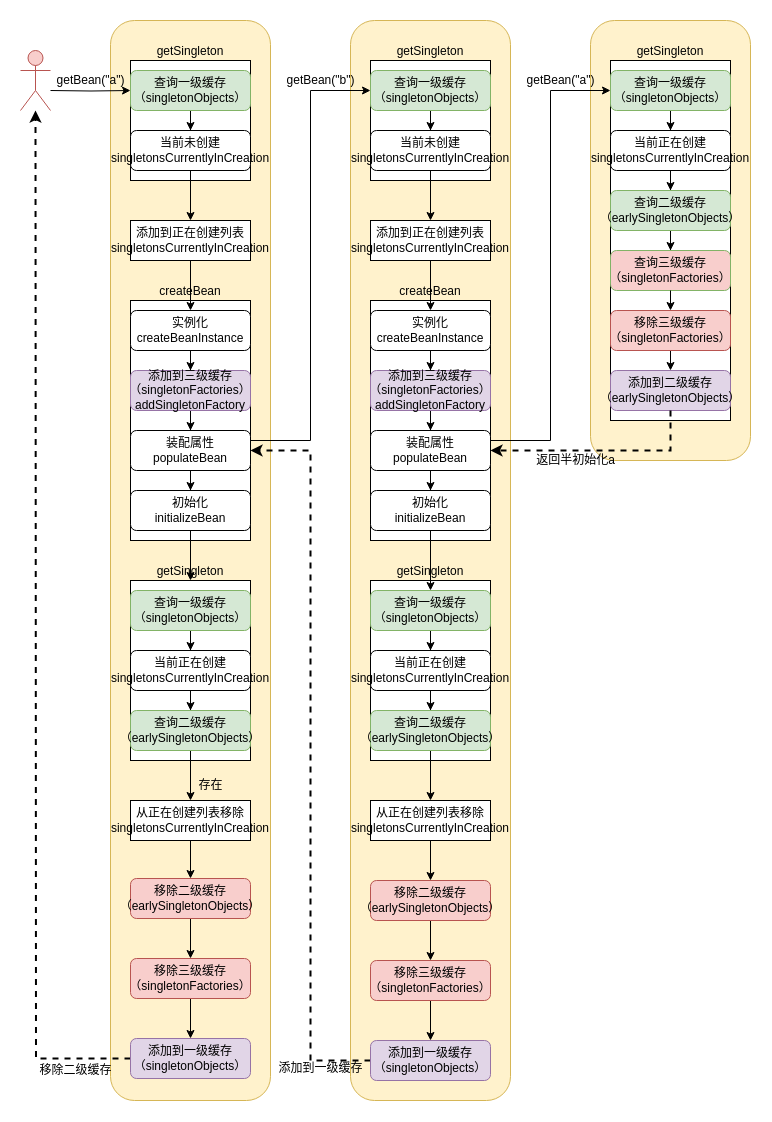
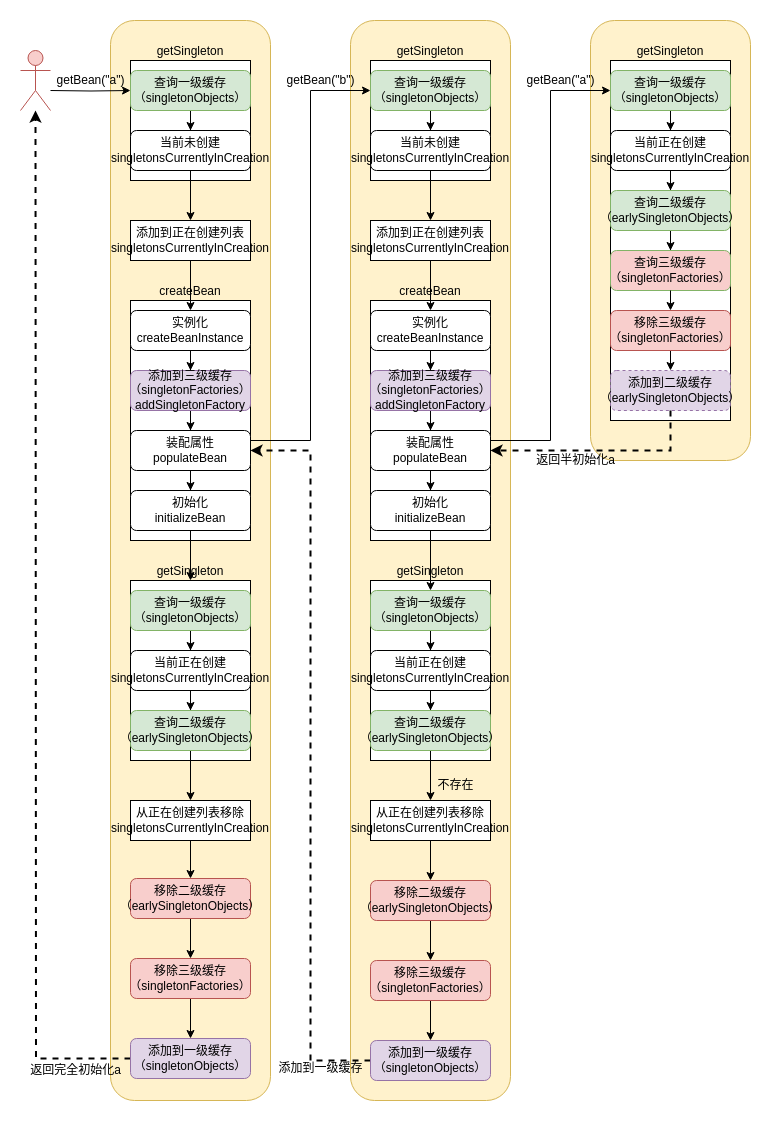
(671, 391) -> (671, 391)
(211, 786) -> none
none -> (456, 786)
(76, 1071) -> (76, 1071)
